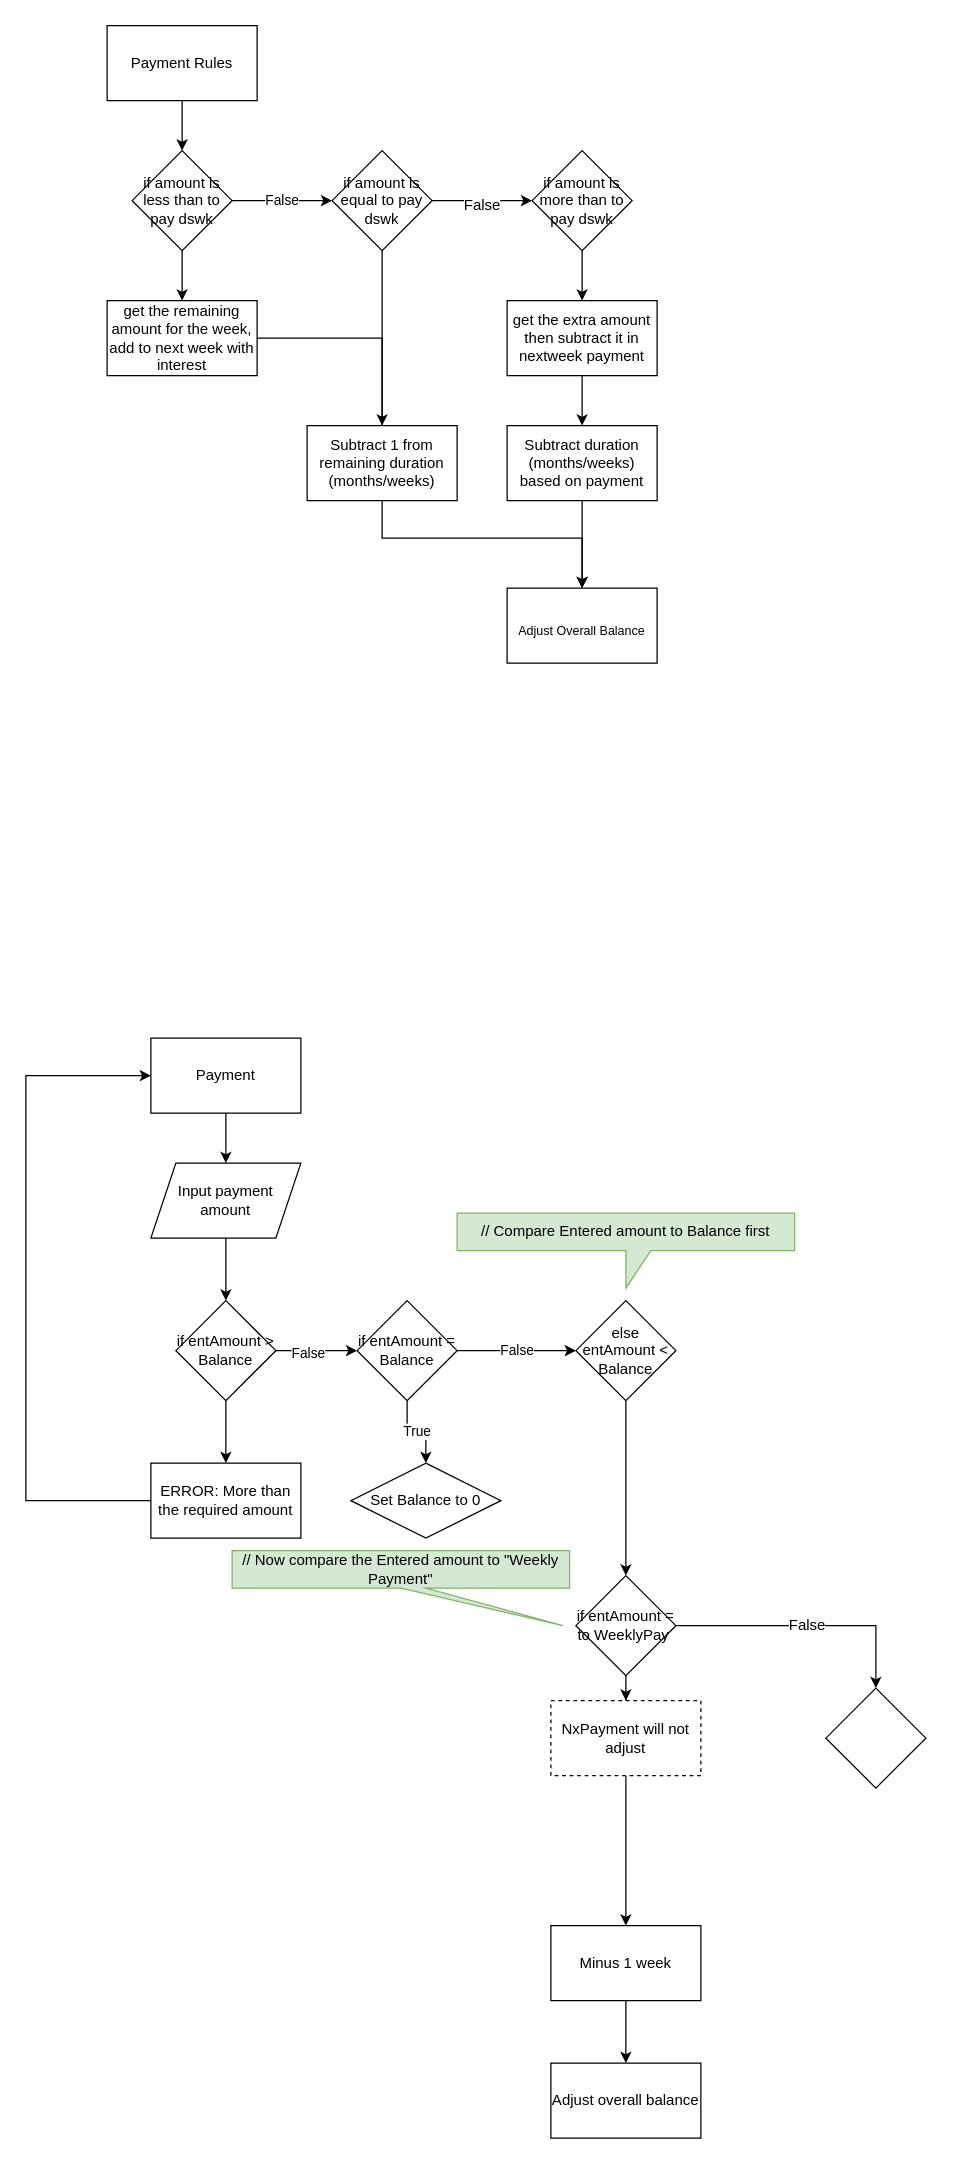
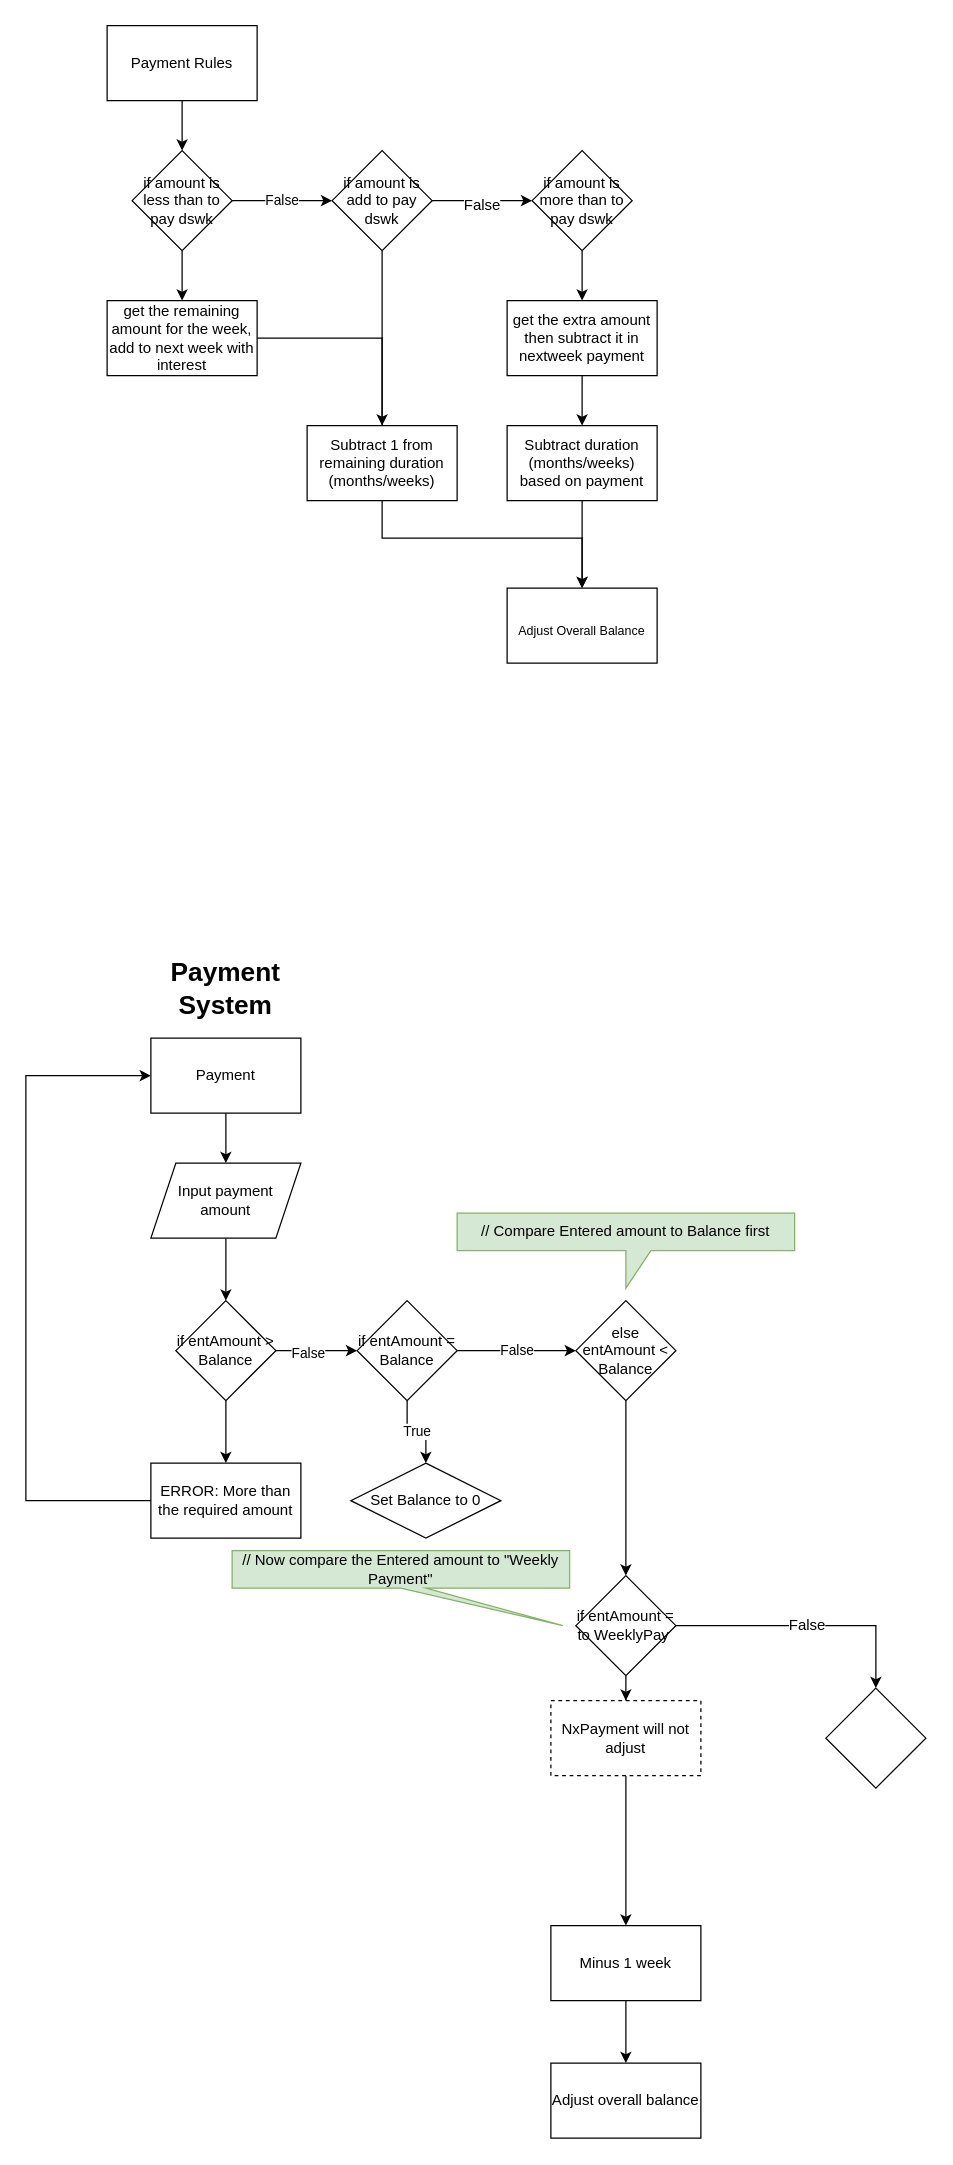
(382, 201) -> (382, 201)
none -> (226, 988)
